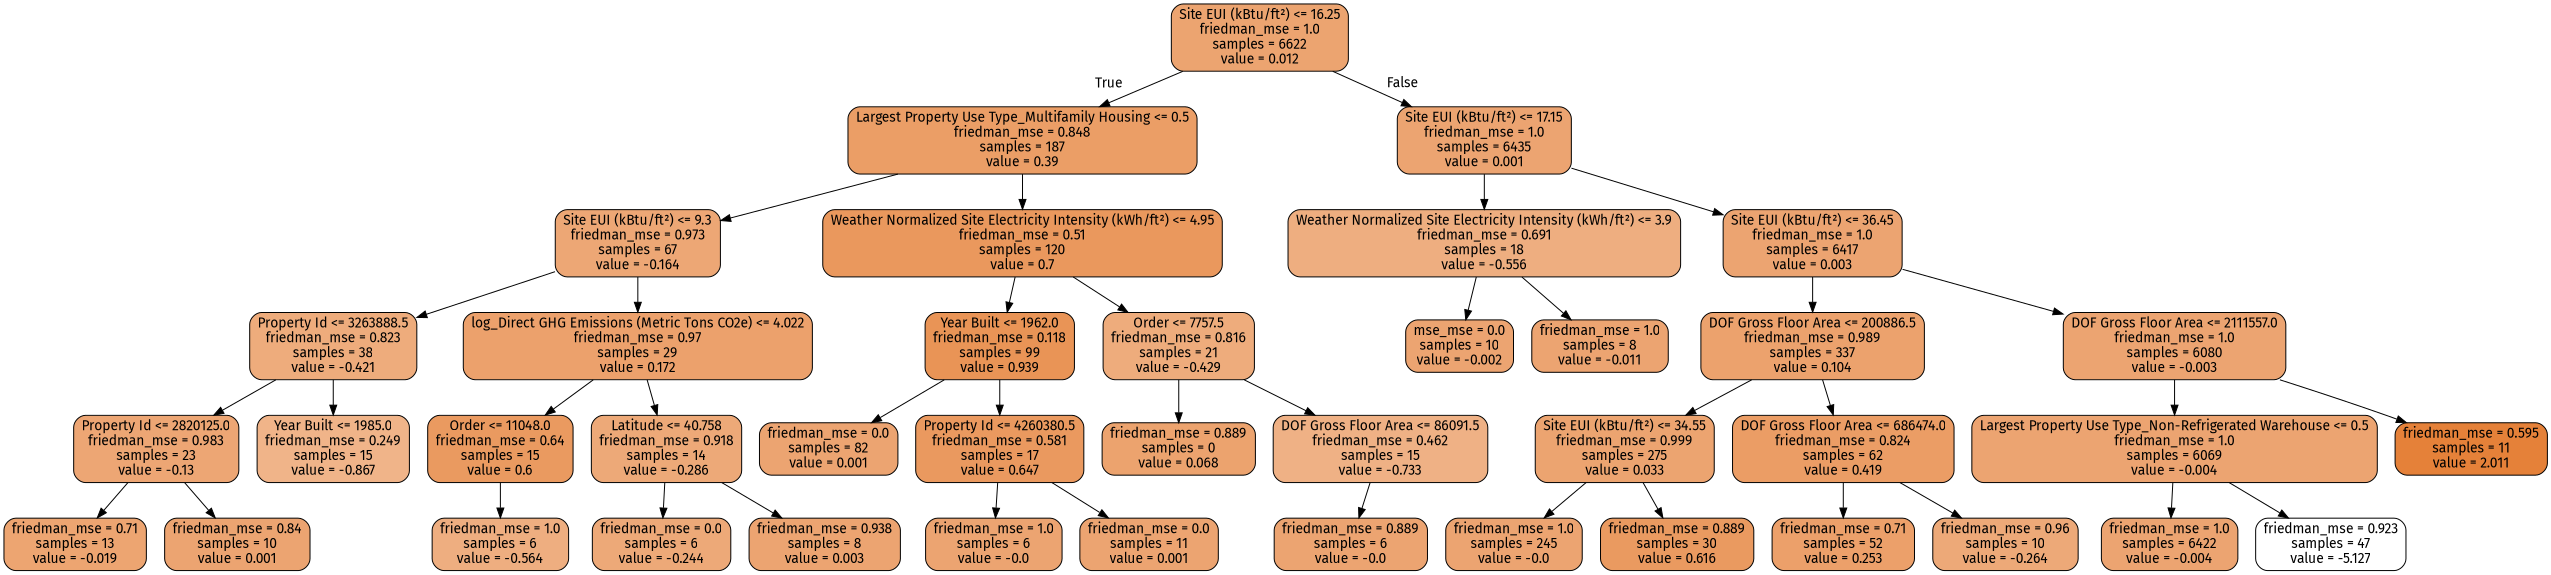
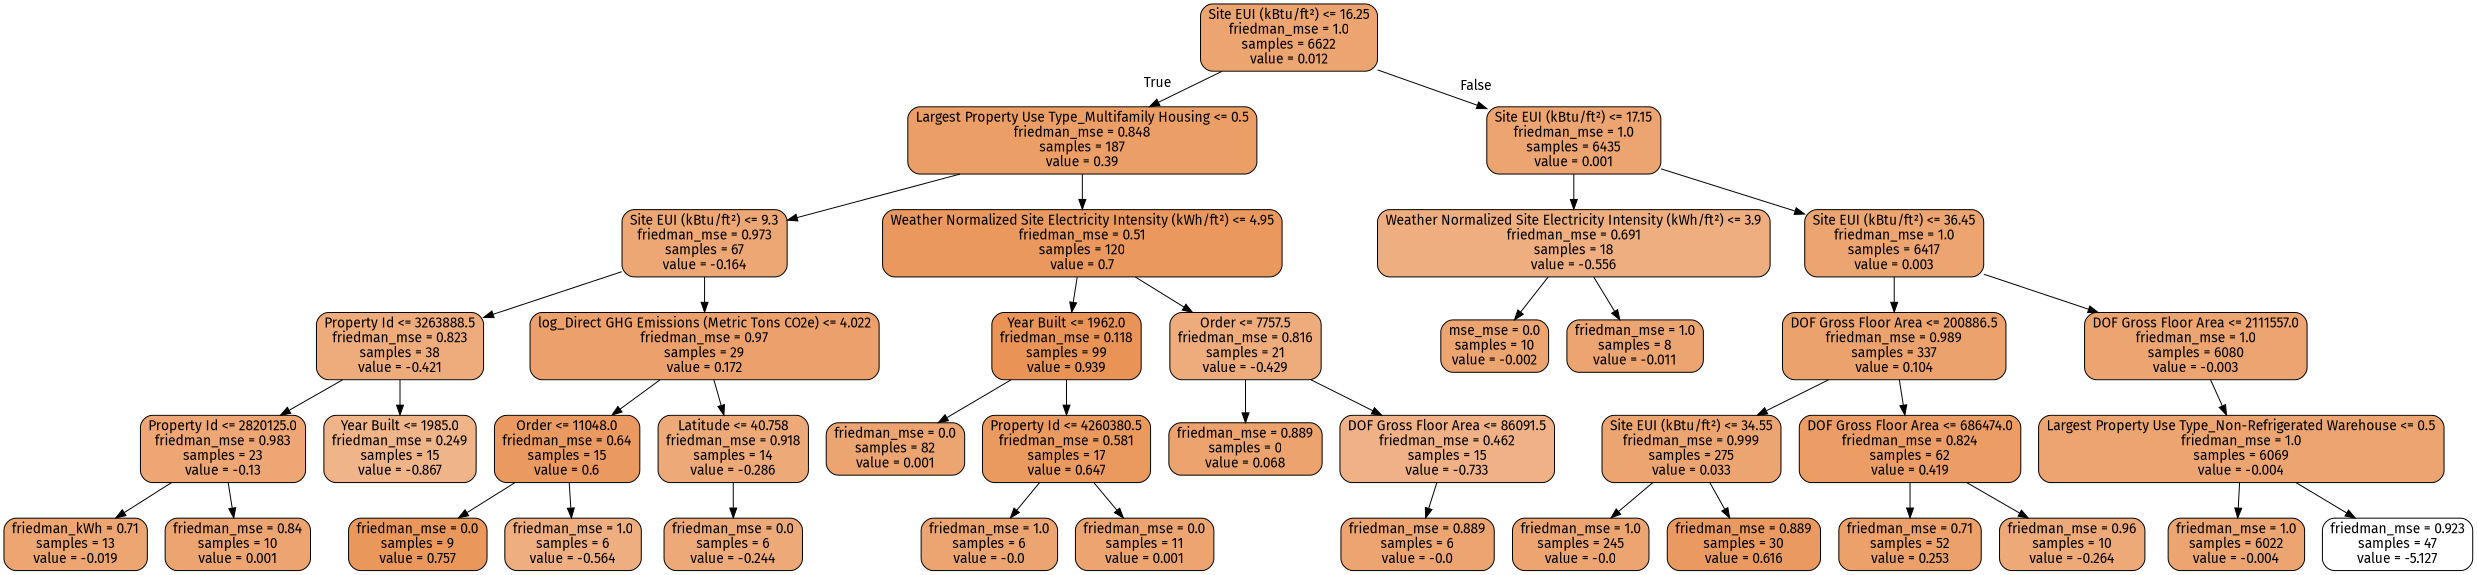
(2471, 449) -> none
(75, 544) -> (76, 544)
none -> (418, 544)
(825, 544) -> none
(2170, 544) -> (2236, 544)
